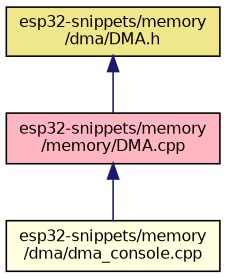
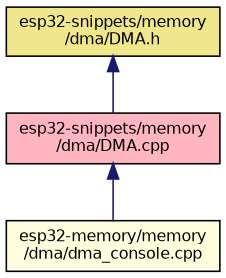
(113, 138) -> (113, 138)
(113, 246) -> (113, 246)
